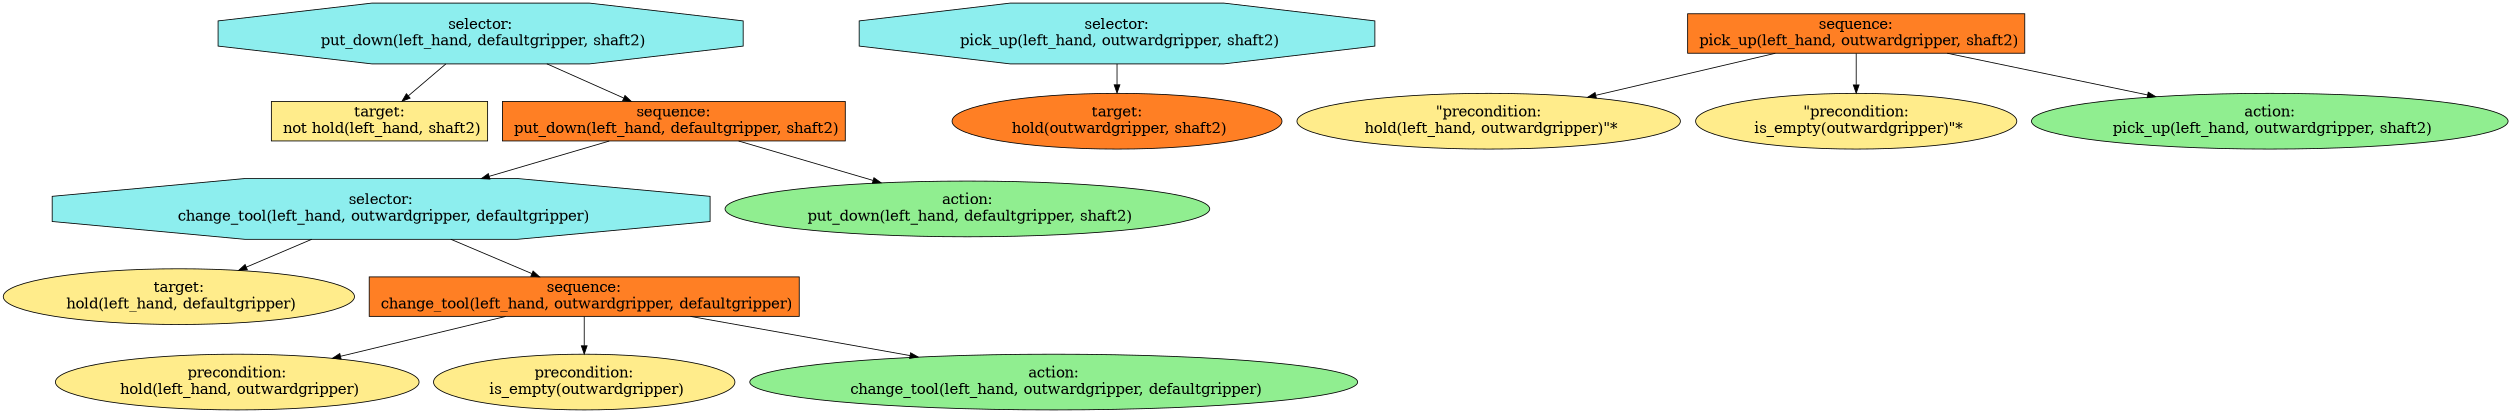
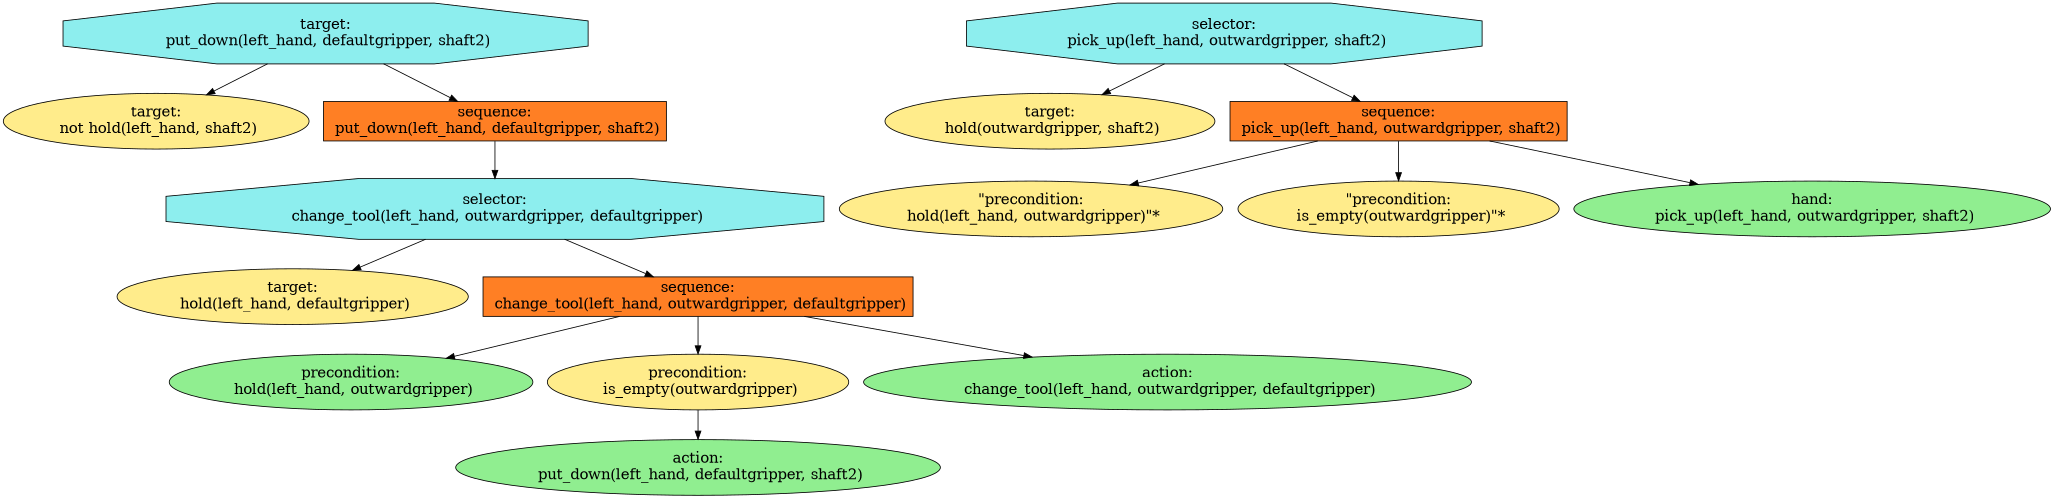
(481, 33) -> (326, 33)
none -> (1318, 81)
(379, 121) -> (156, 121)
(1117, 121) -> (1050, 121)
(2270, 121) -> (1812, 209)
(806, 161) -> (698, 421)
(237, 382) -> (351, 382)
